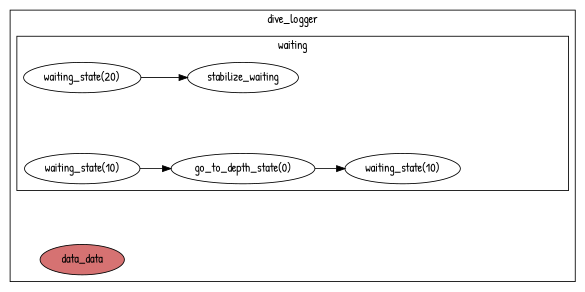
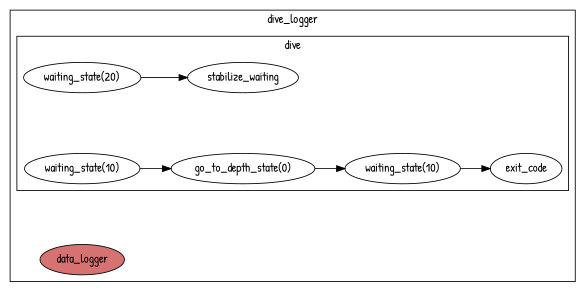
(293, 46) -> (293, 46)
none -> (526, 169)
(82, 260) -> (82, 260)
